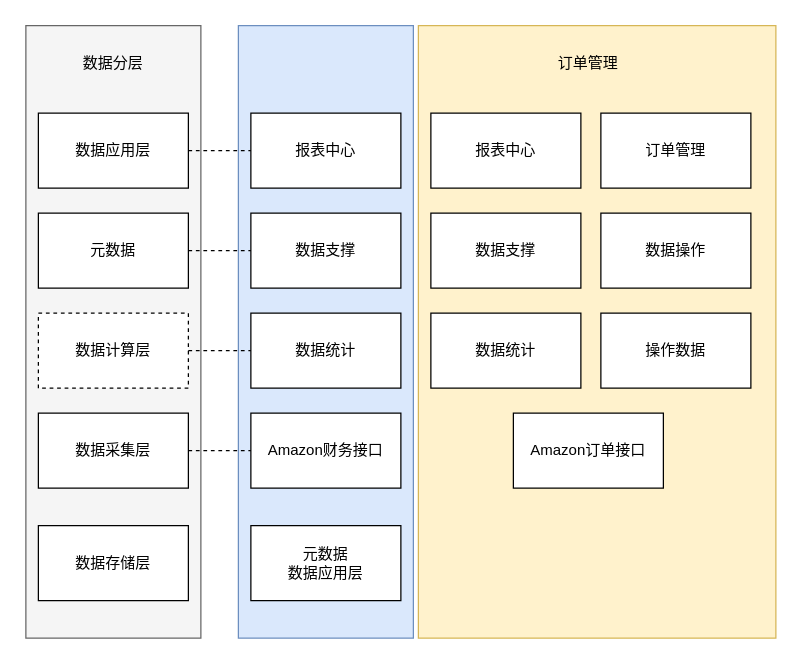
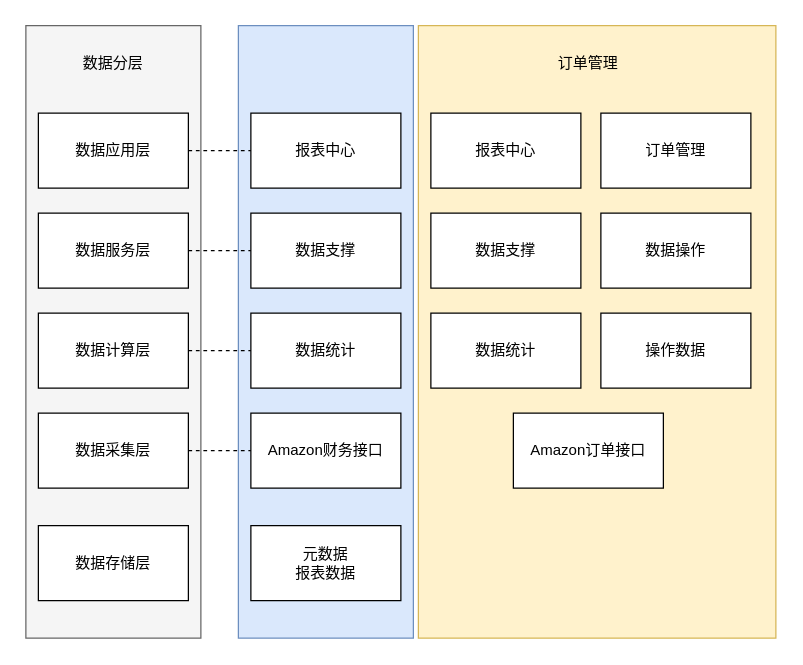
(113, 251) -> (113, 251)
(113, 351) -> (113, 351)
(326, 563) -> (326, 563)
